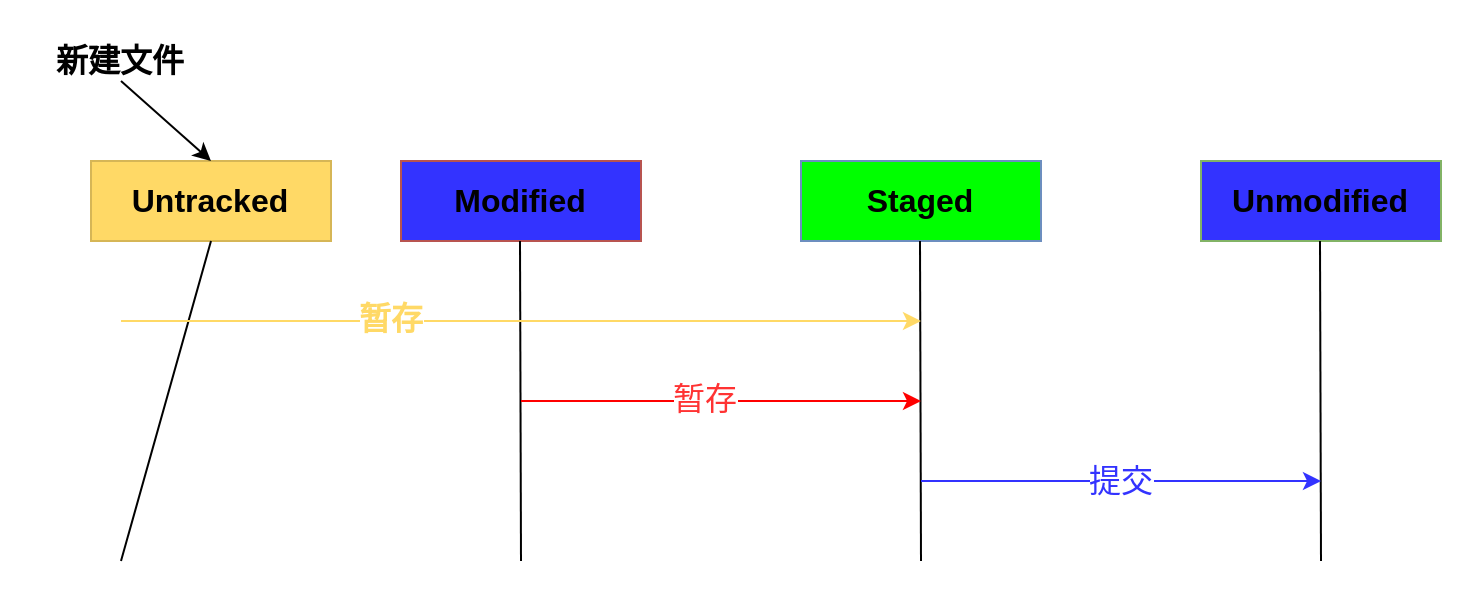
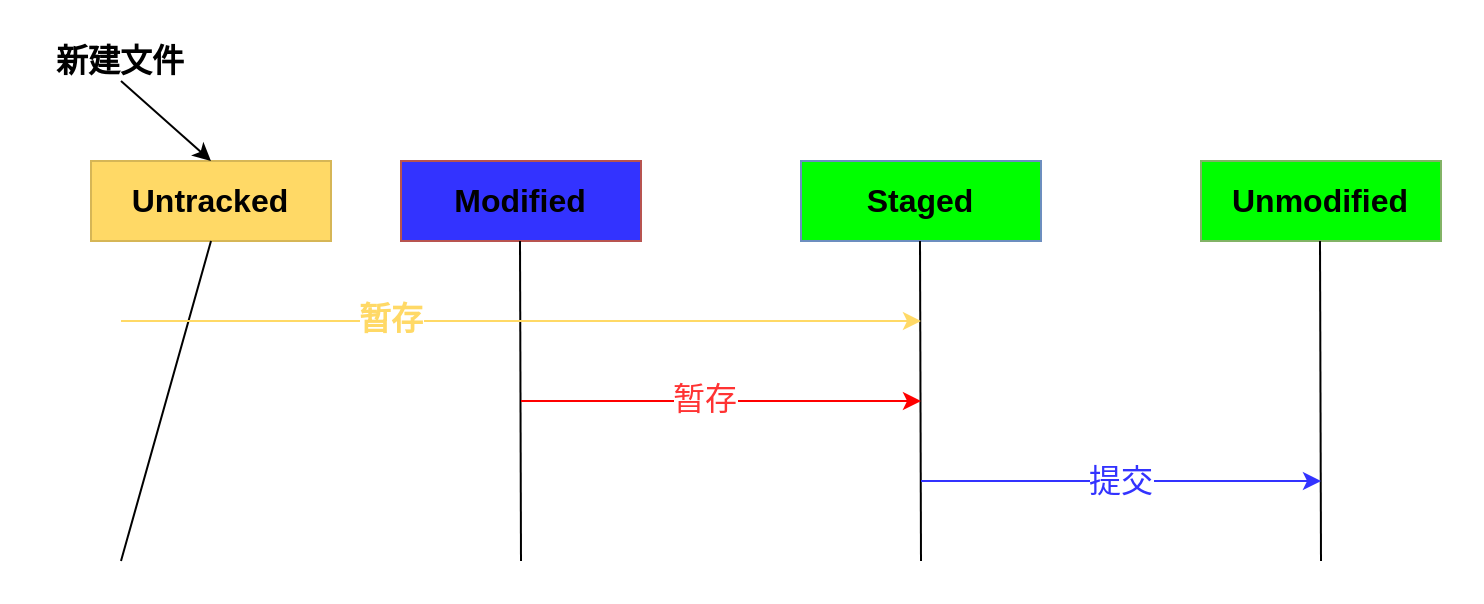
(1321, 201) -> (1321, 201)
